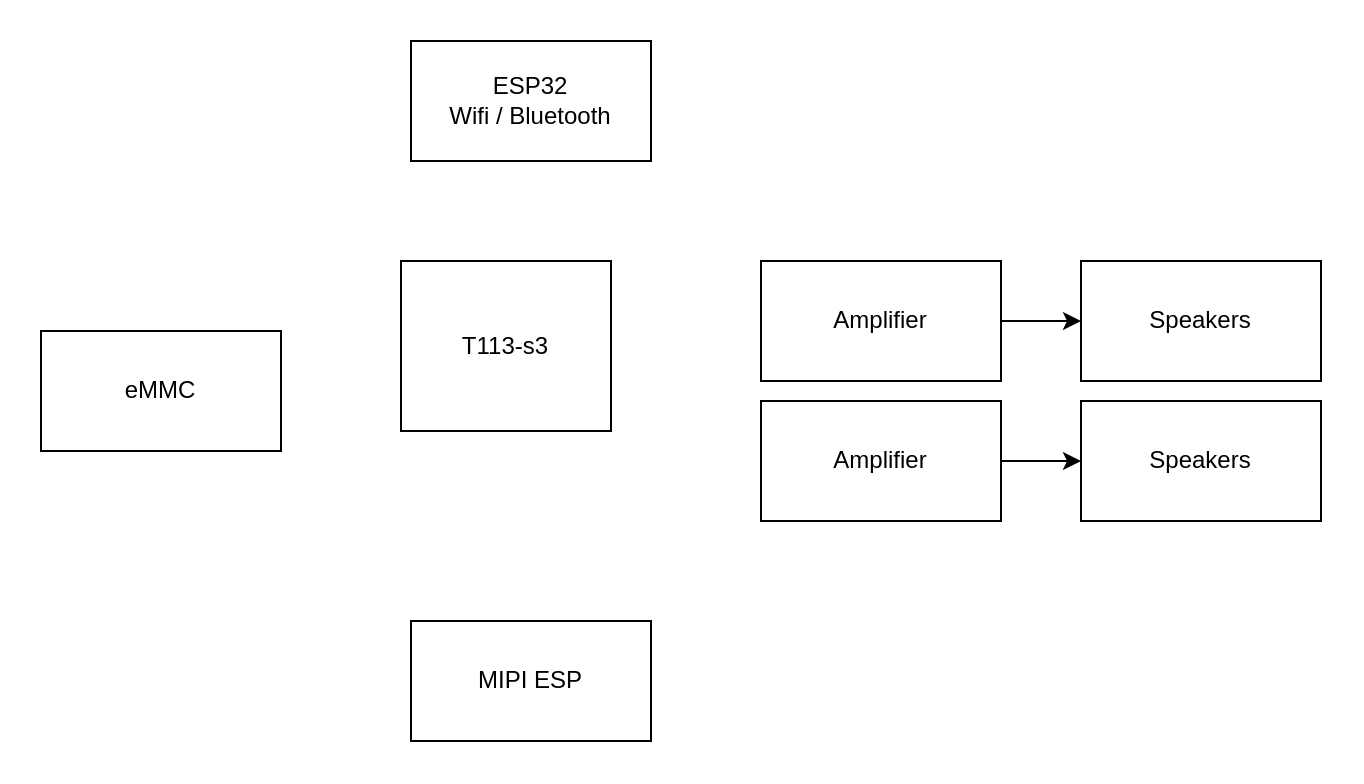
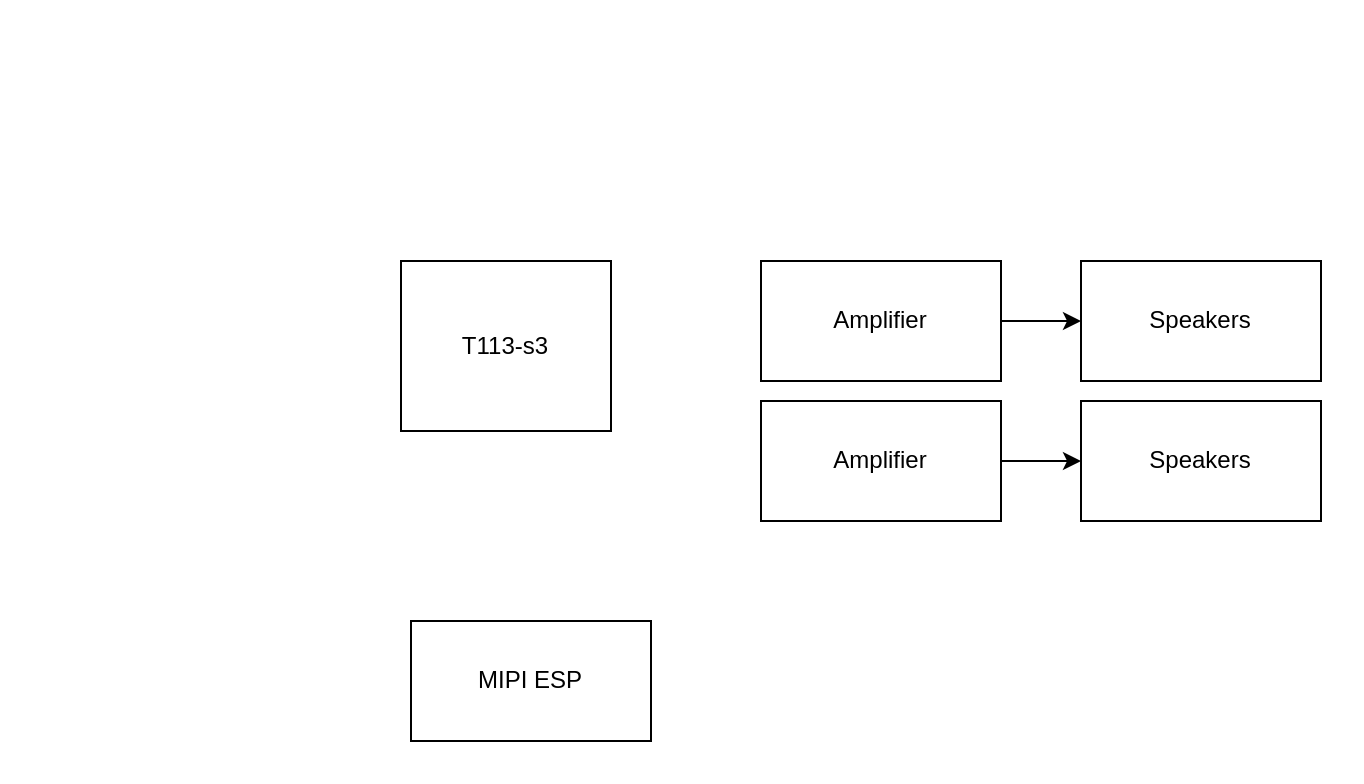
(531, 101) -> none
(161, 391) -> none
